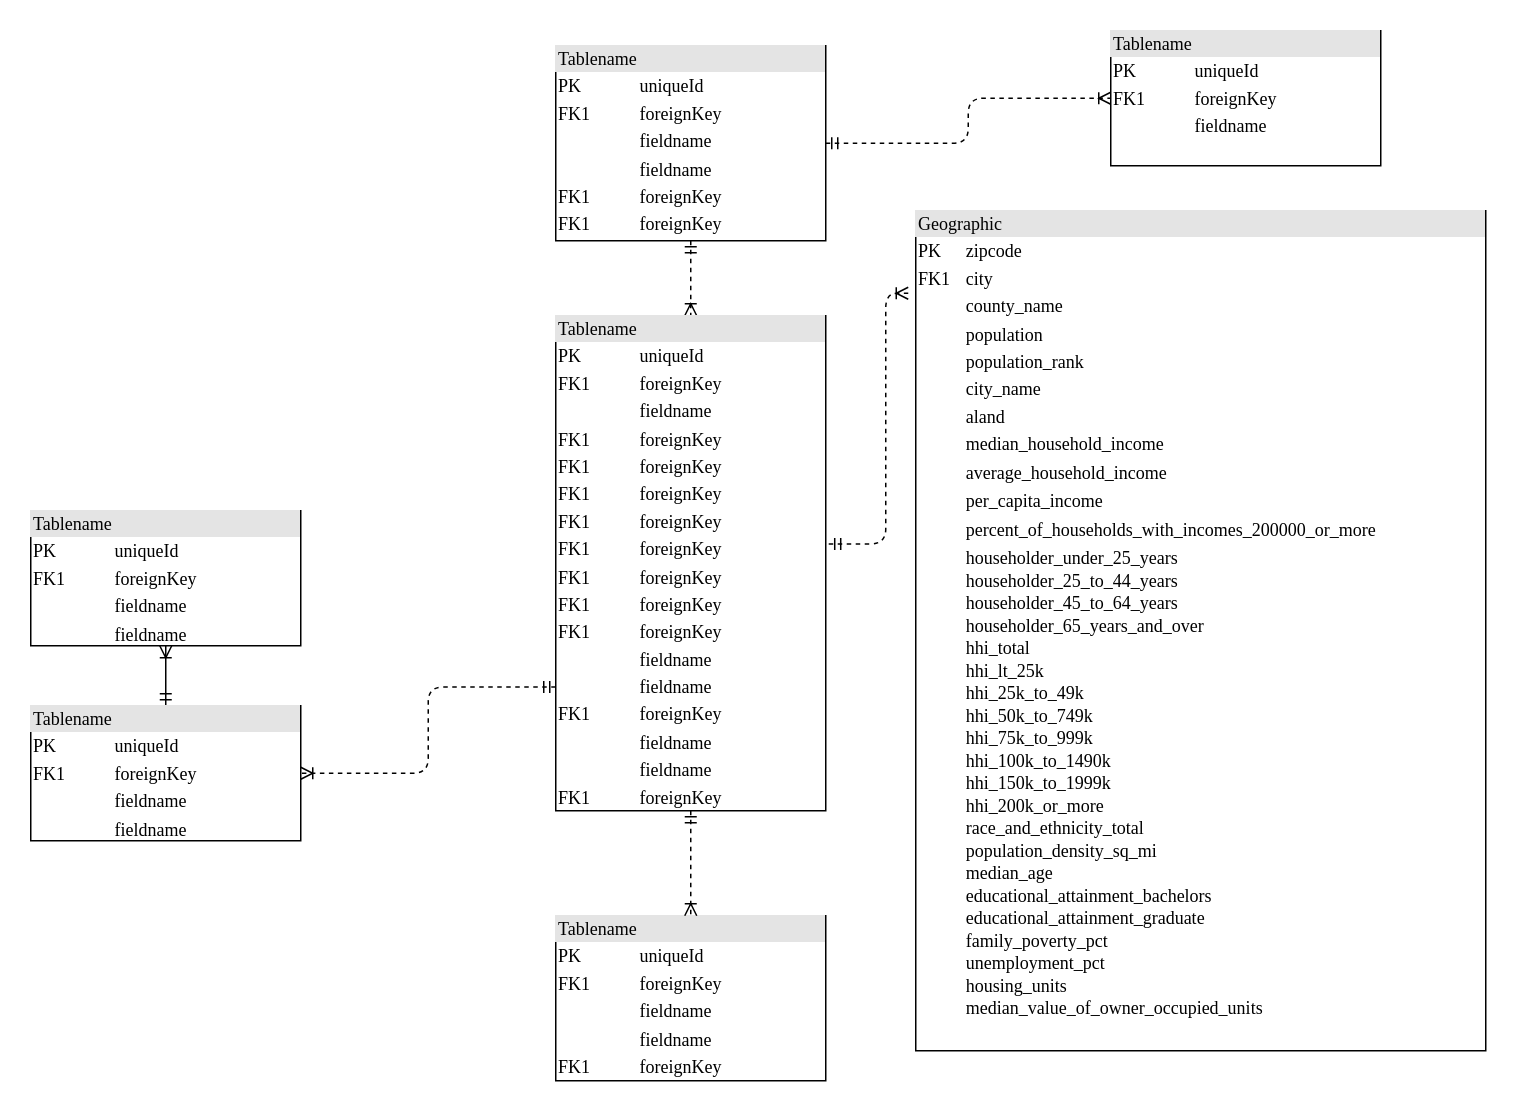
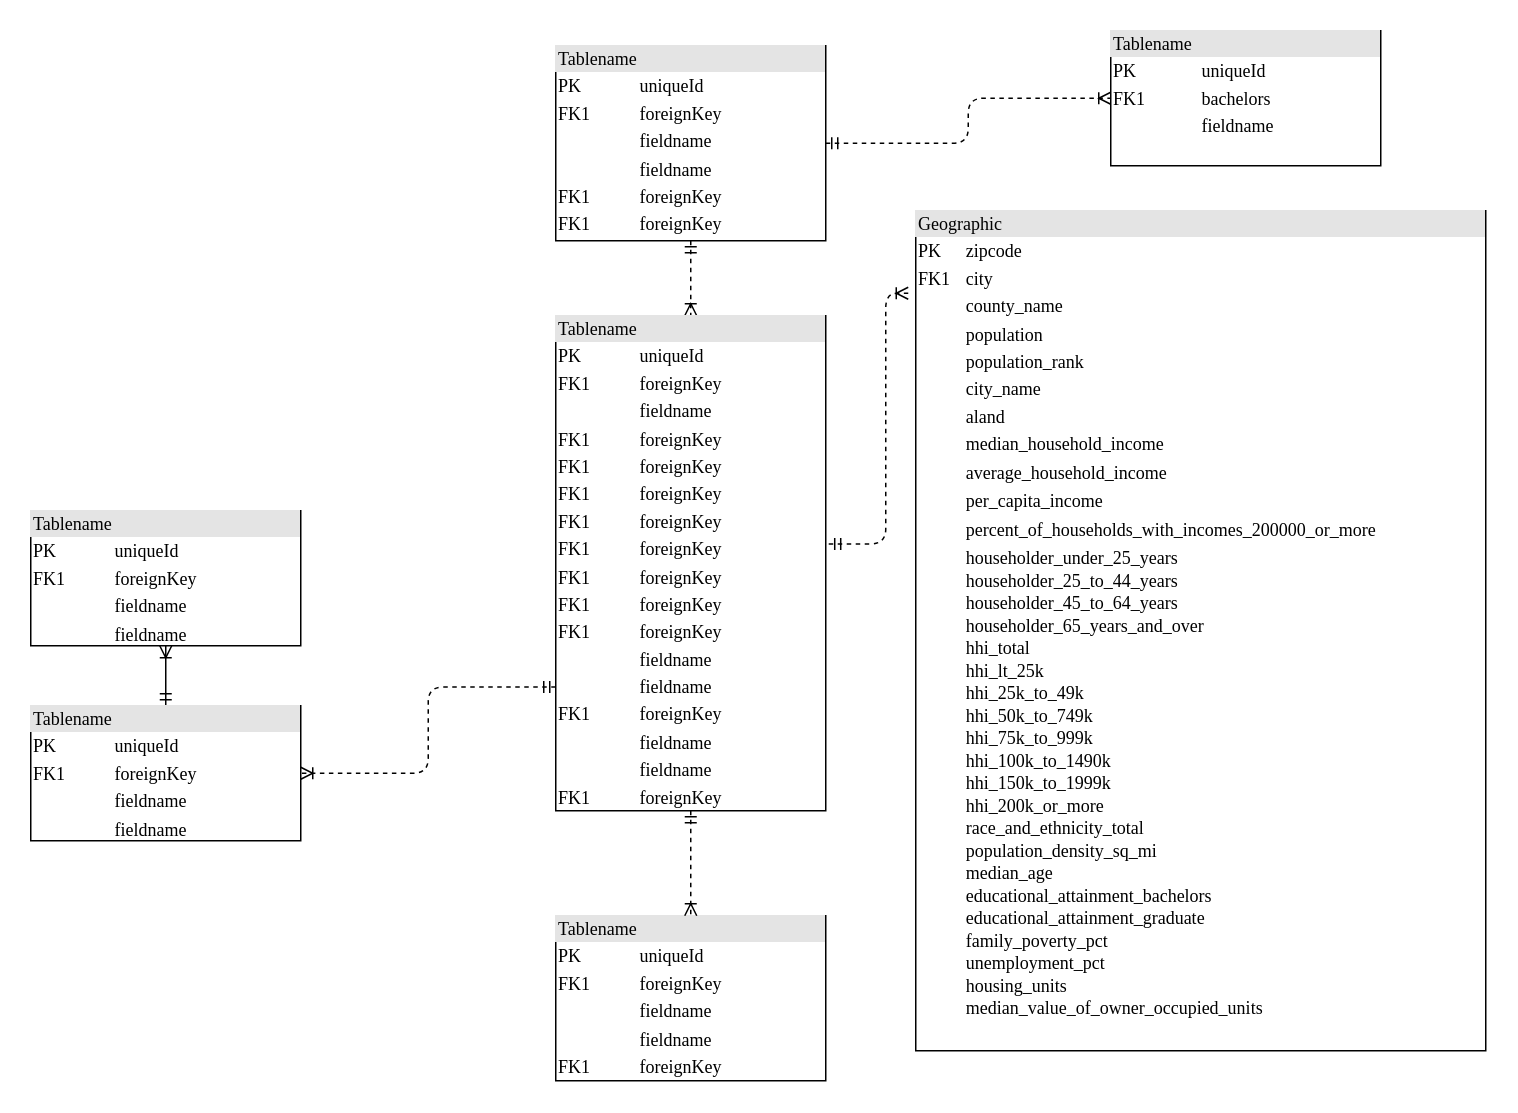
(1174, 74) -> (1169, 74)
